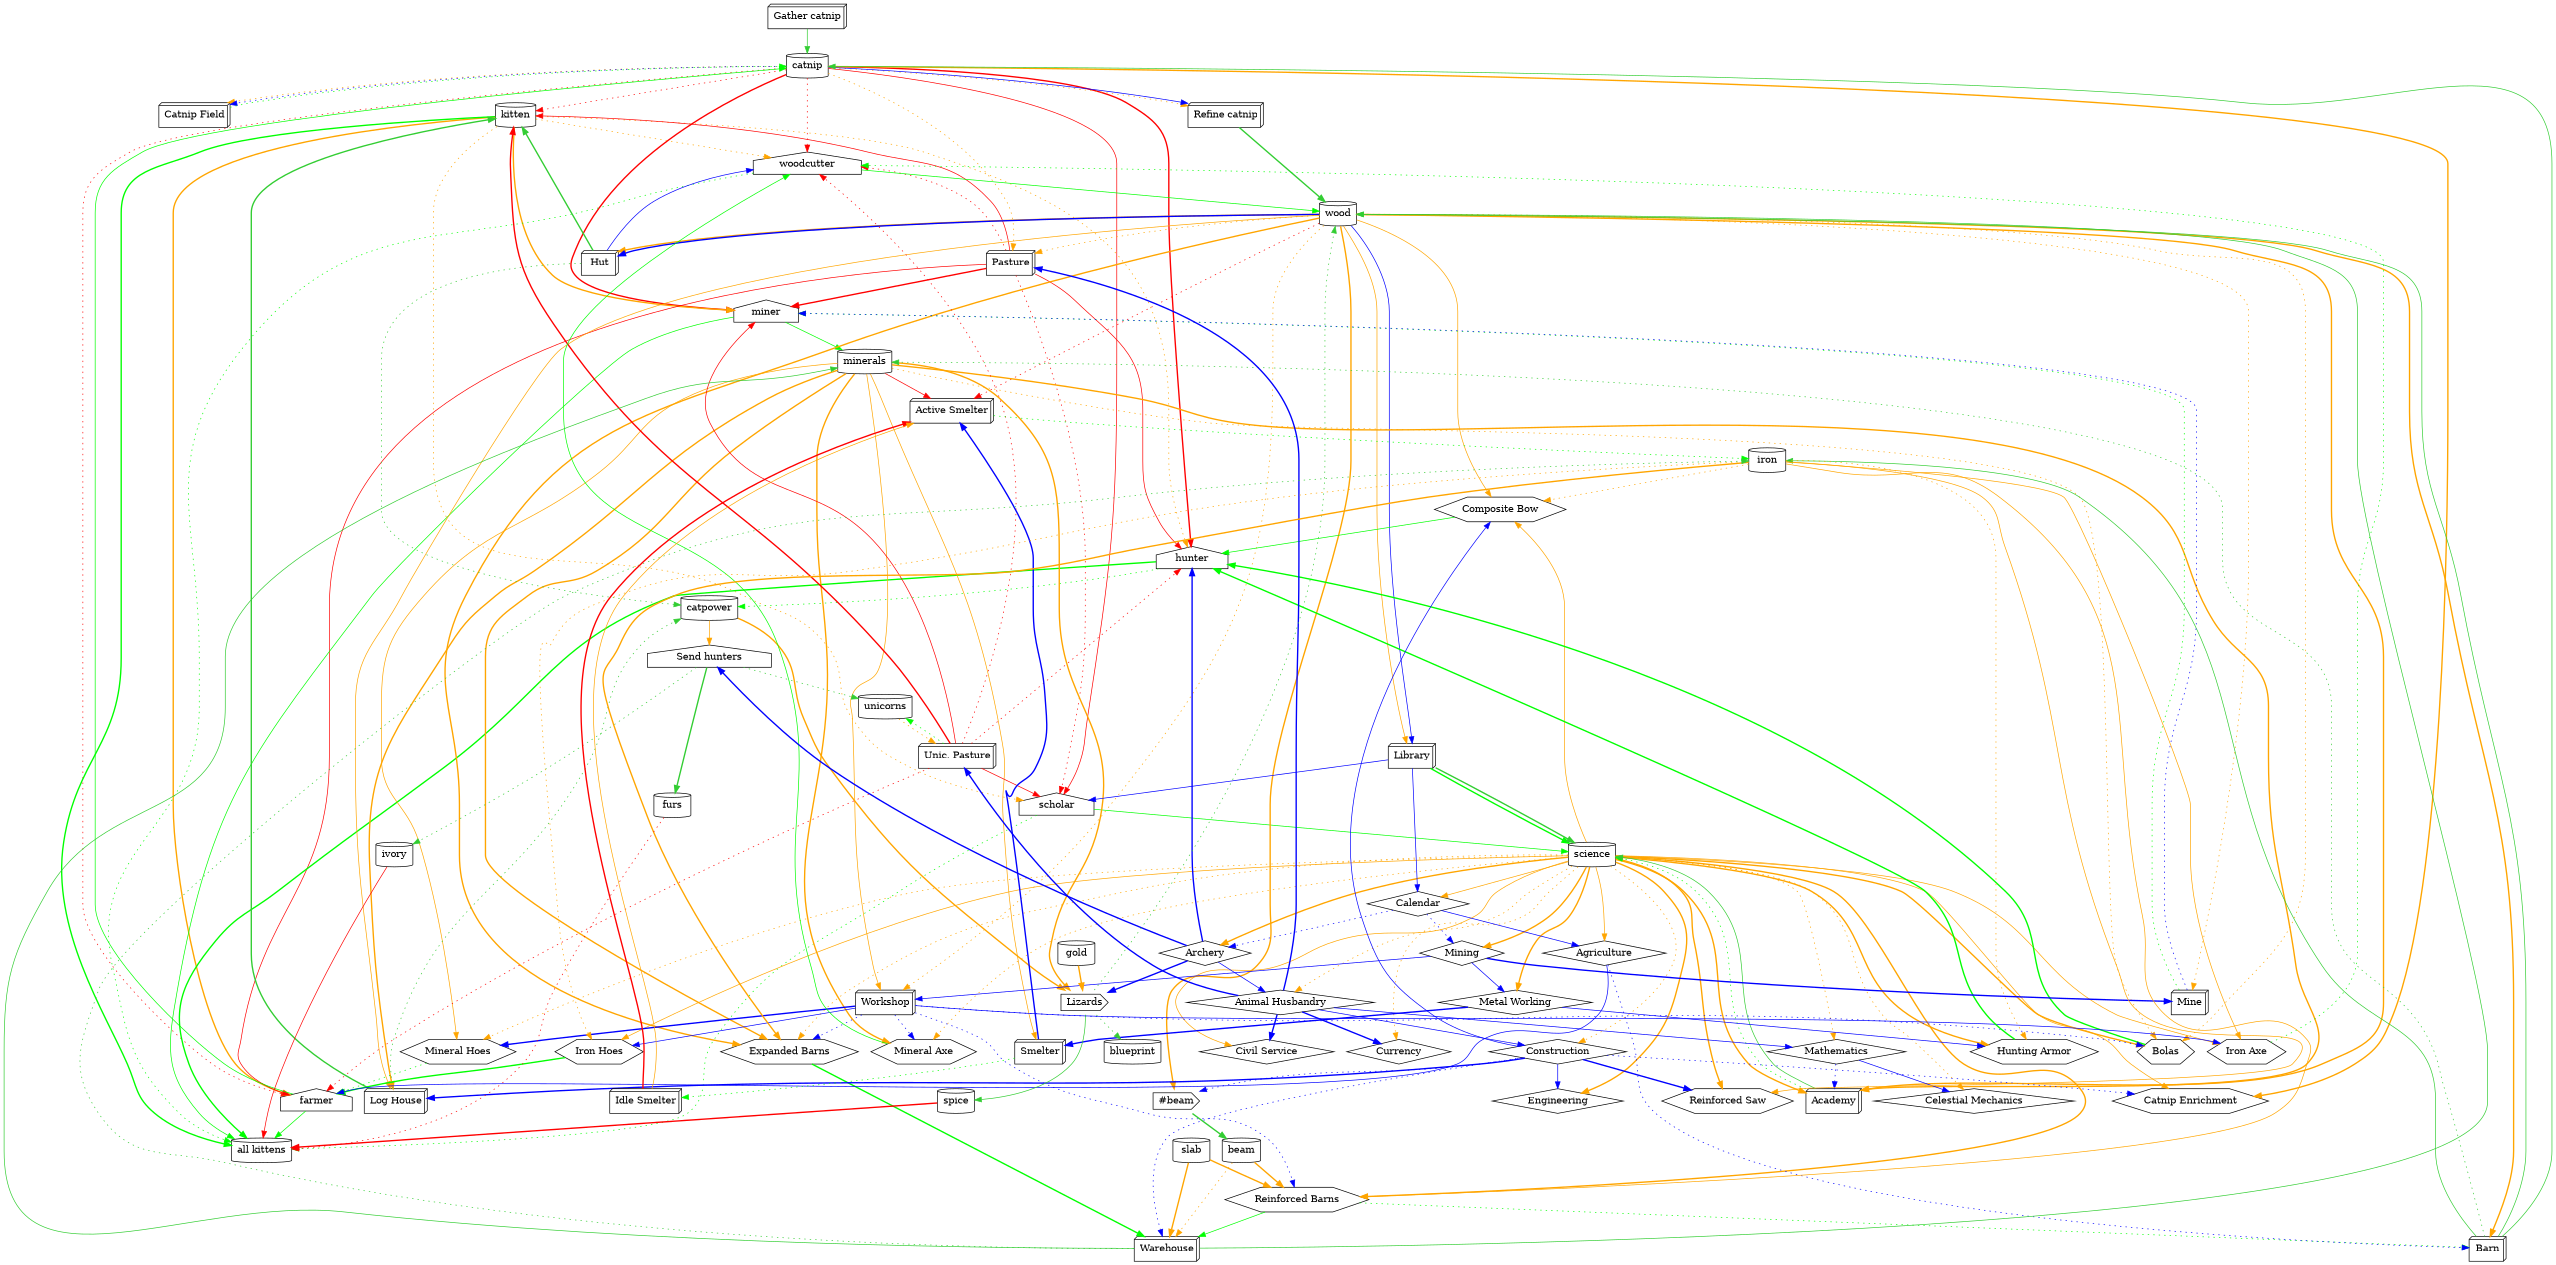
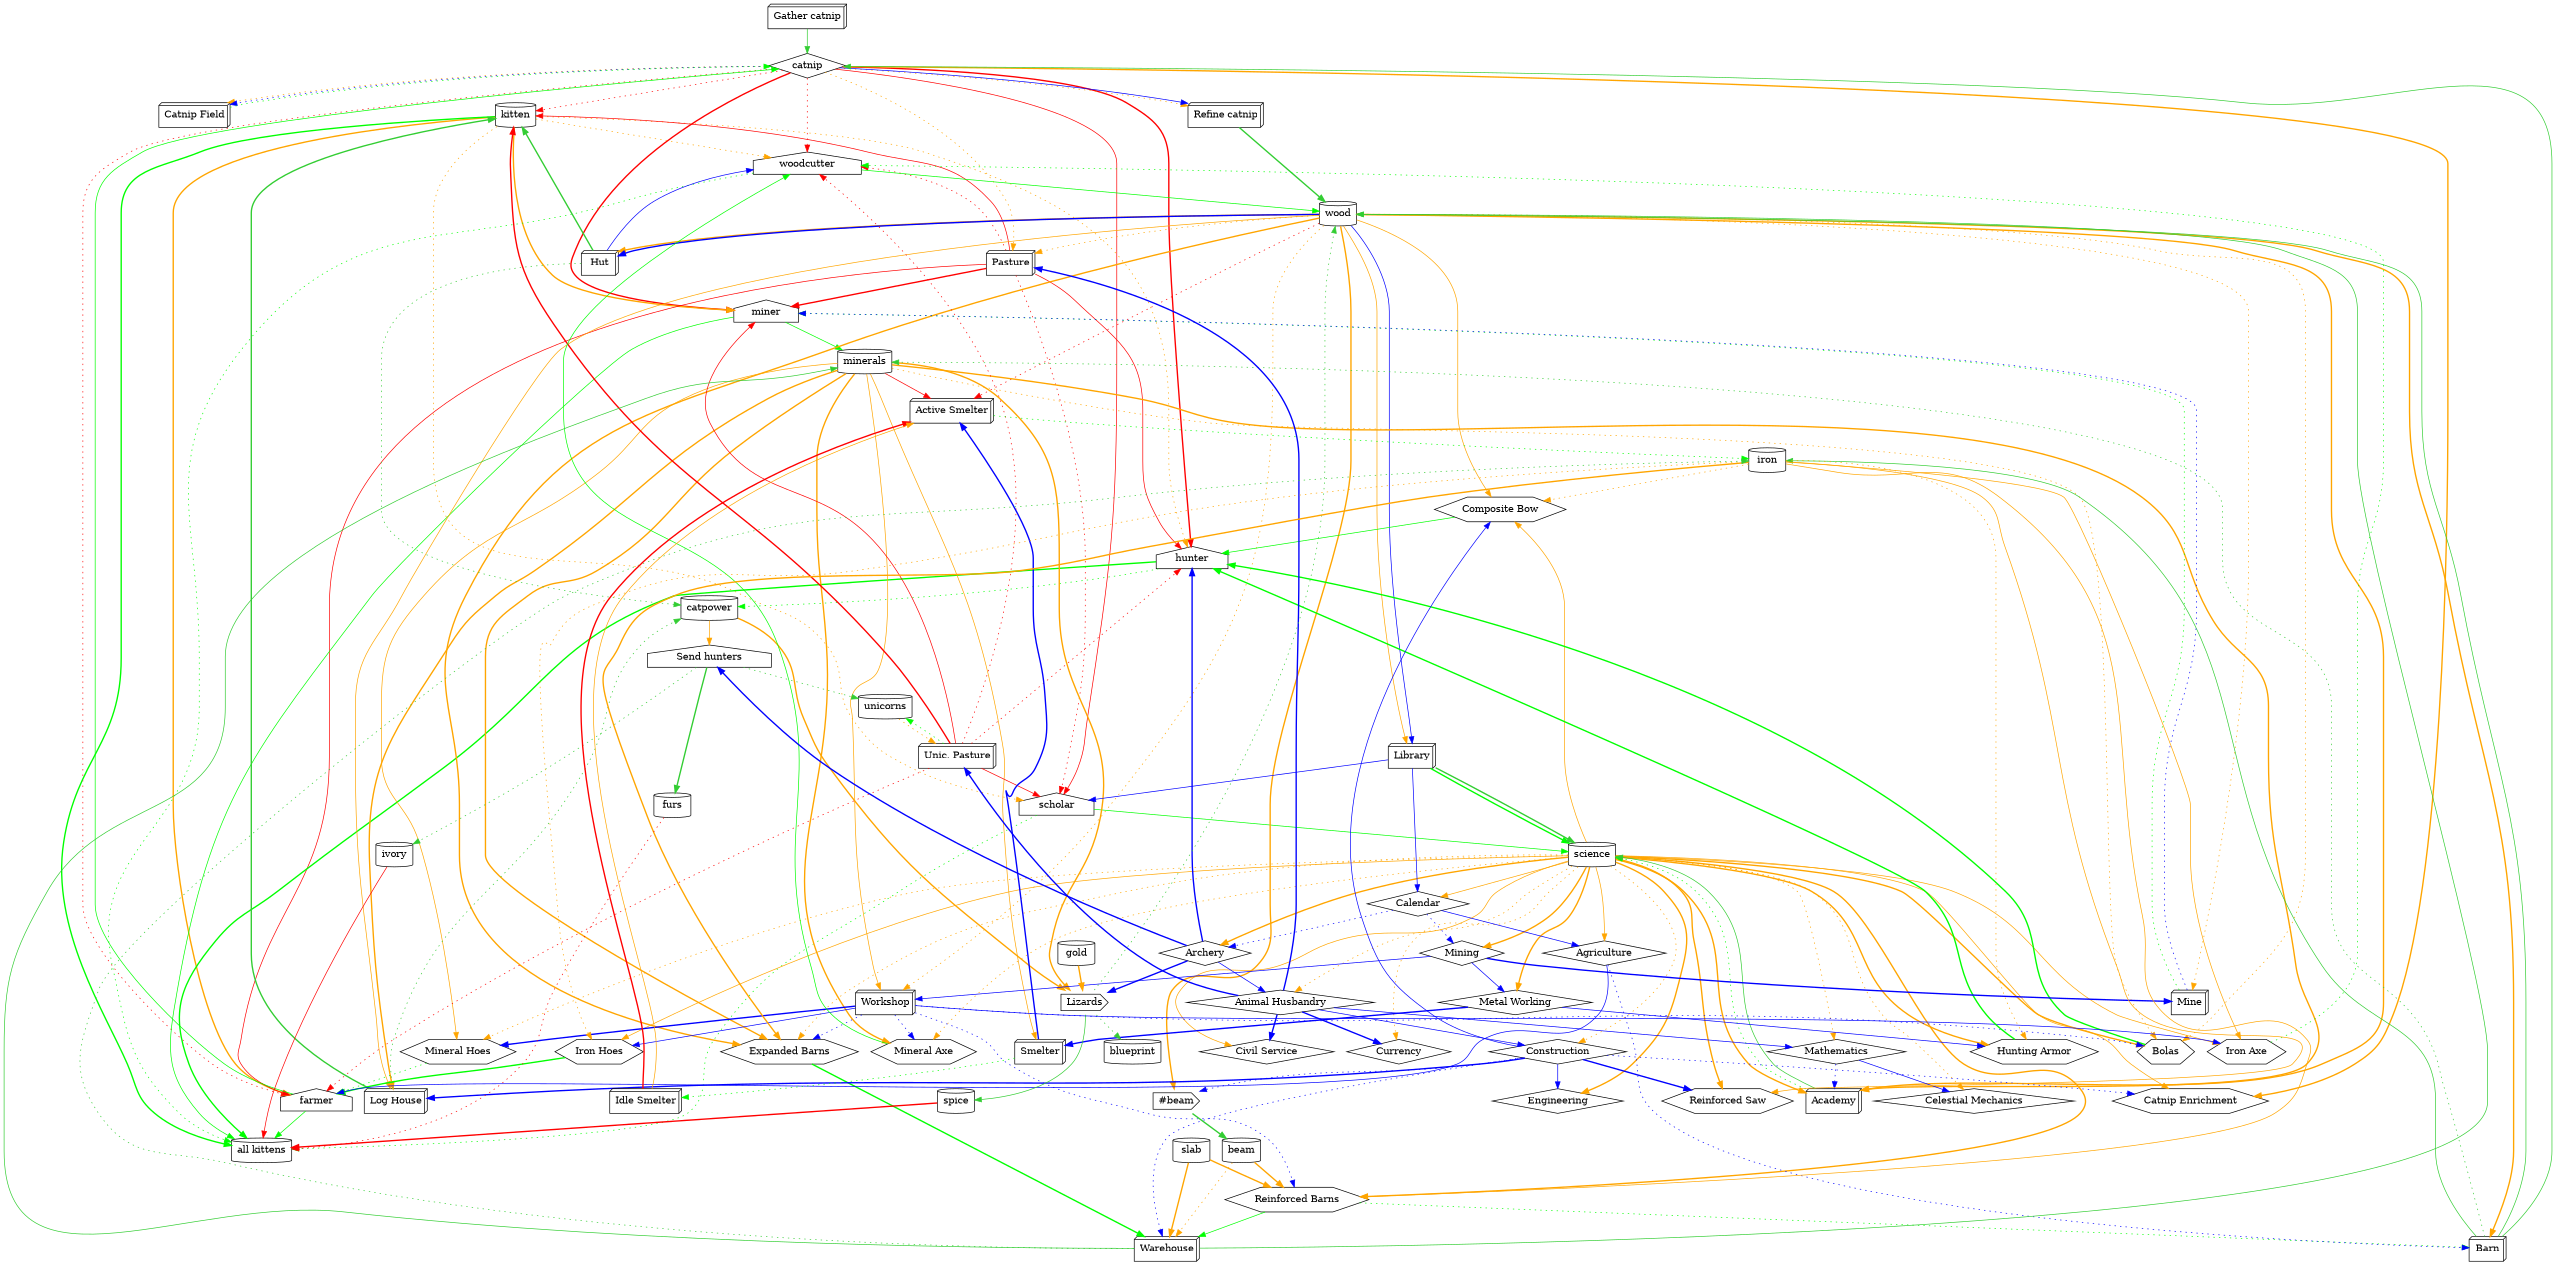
(807, 66) -> (807, 66)
